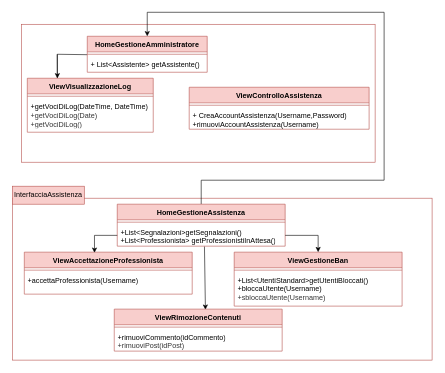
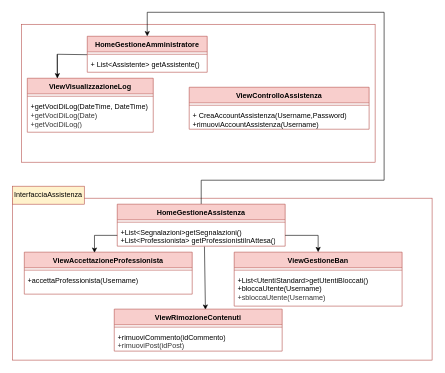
(48, 195) -> (48, 195)
